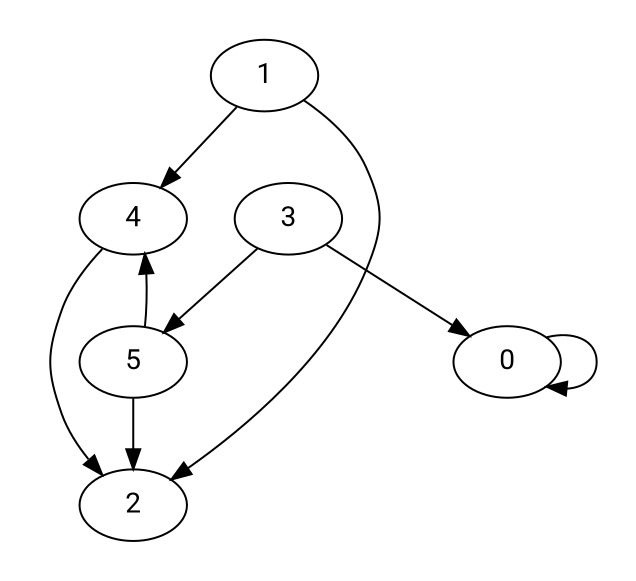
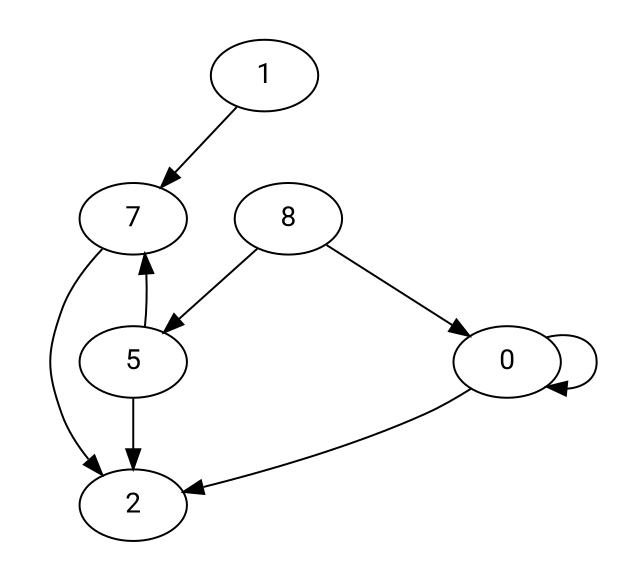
(133, 219) -> (133, 219)
(288, 219) -> (288, 219)
(351, 302) -> (341, 447)
